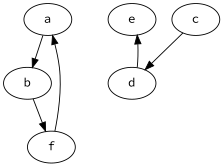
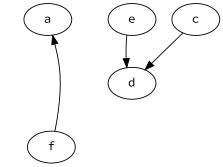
(138, 56) -> (126, 47)
(27, 83) -> none
